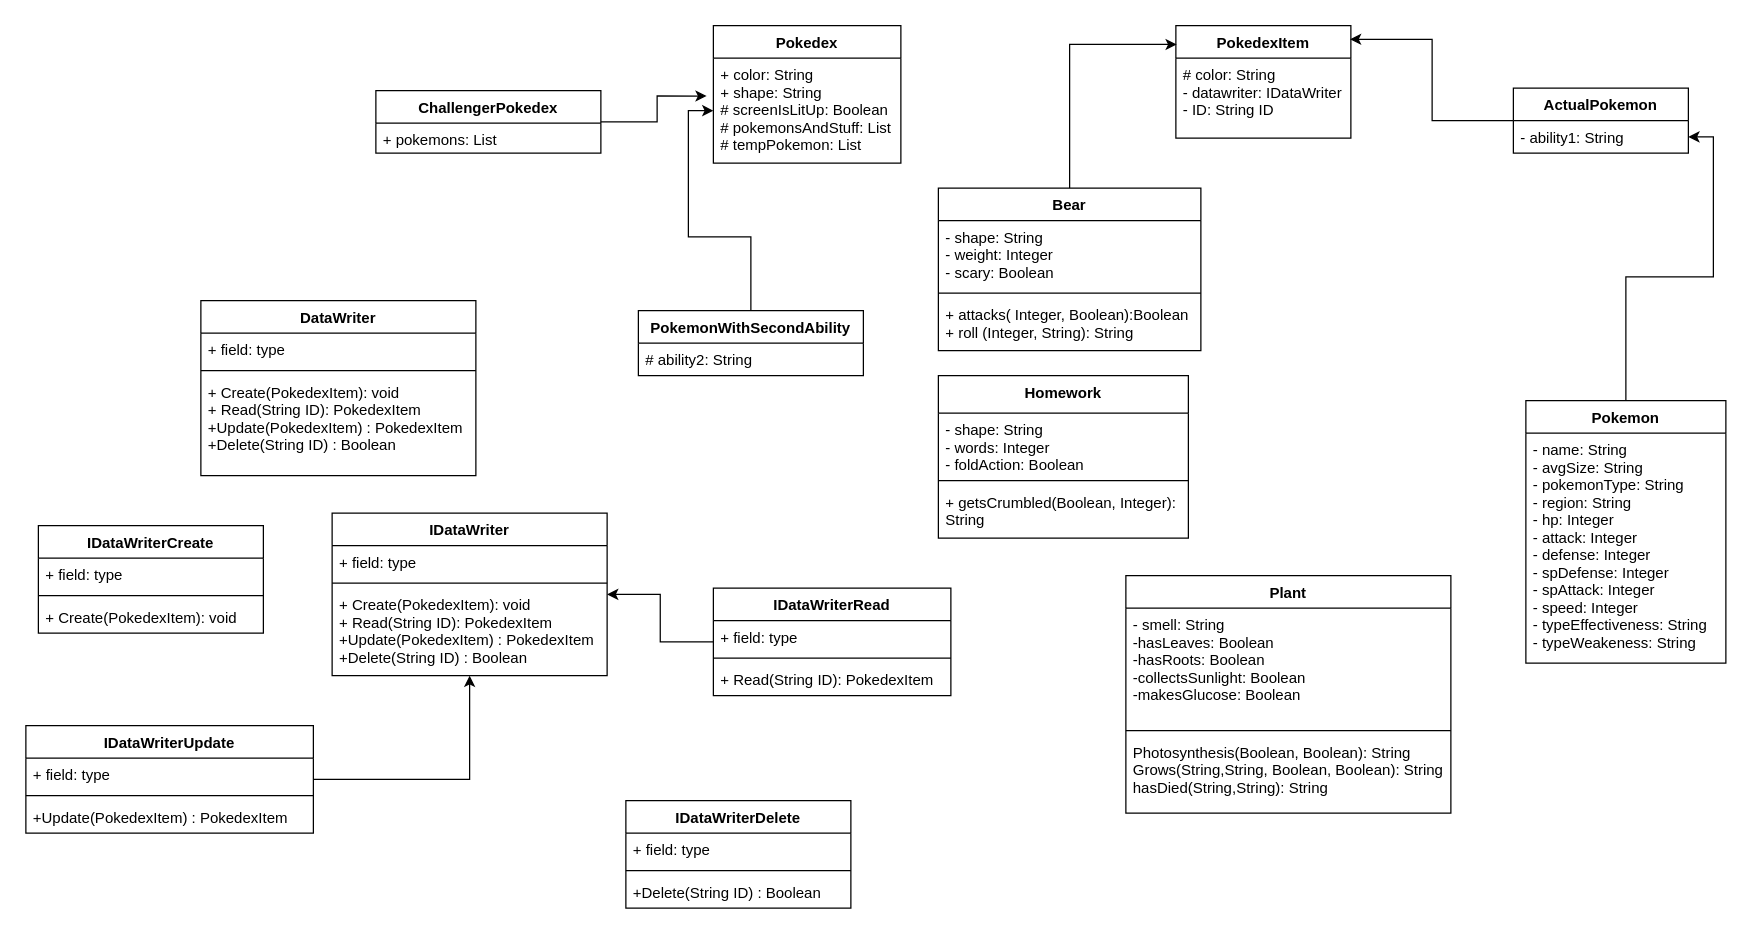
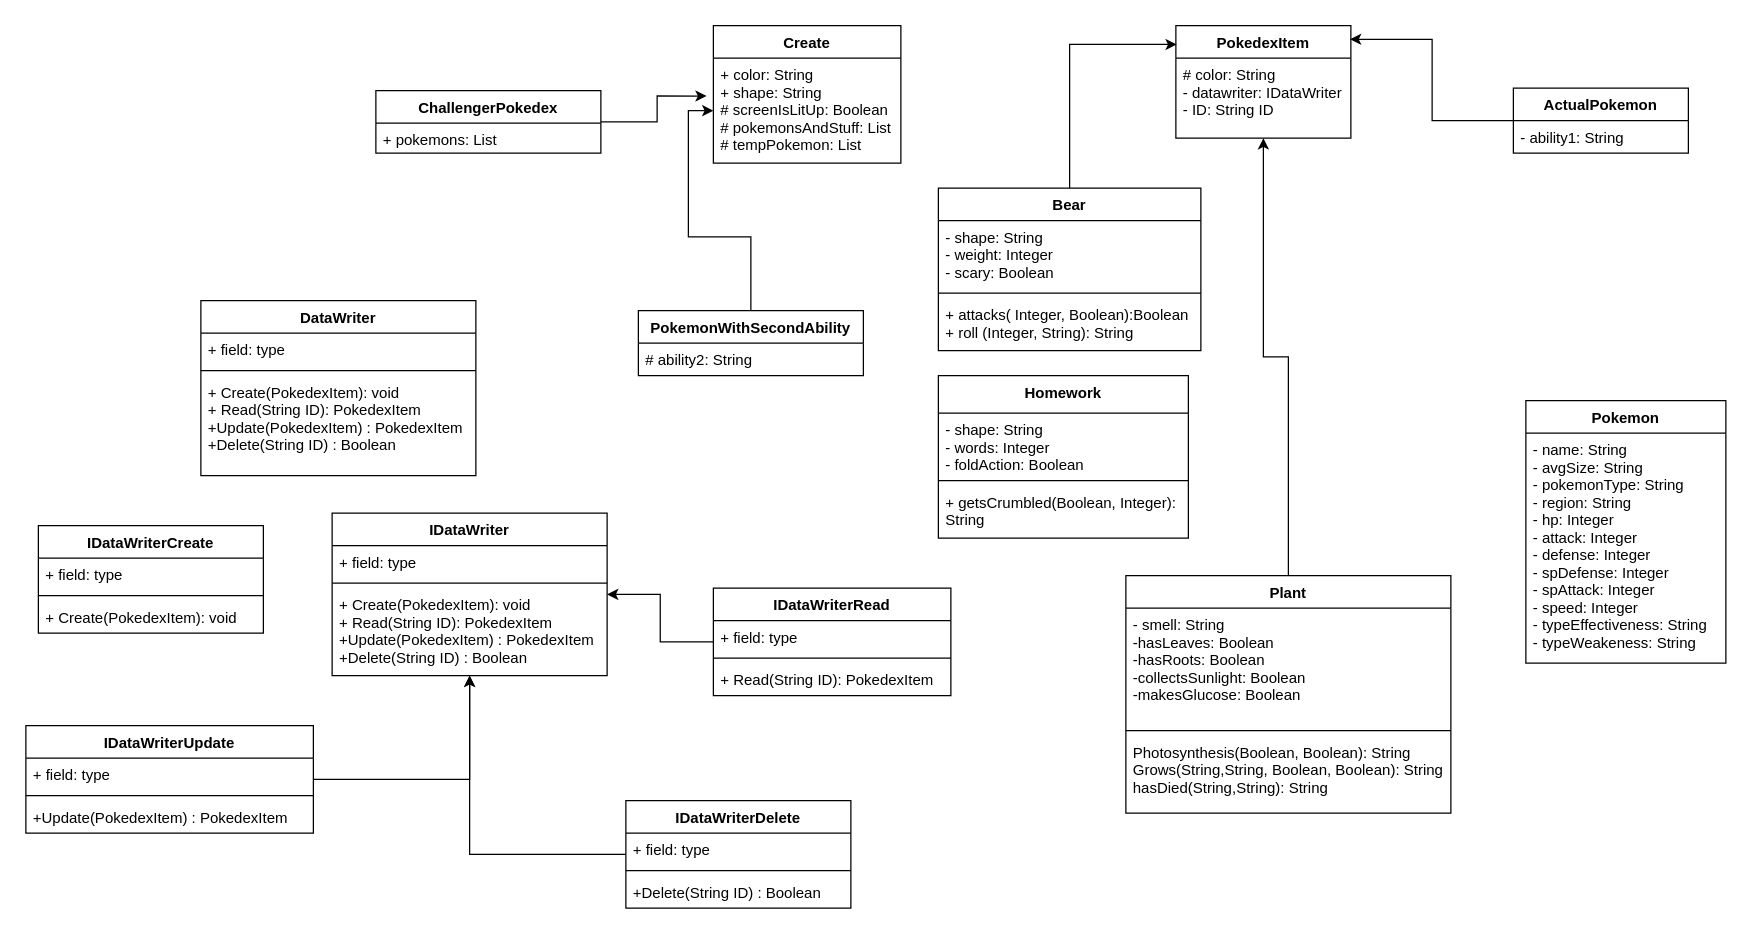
(806, 43) -> (806, 43)
(1688, 277) -> none
none -> (1278, 357)
none -> (510, 854)
